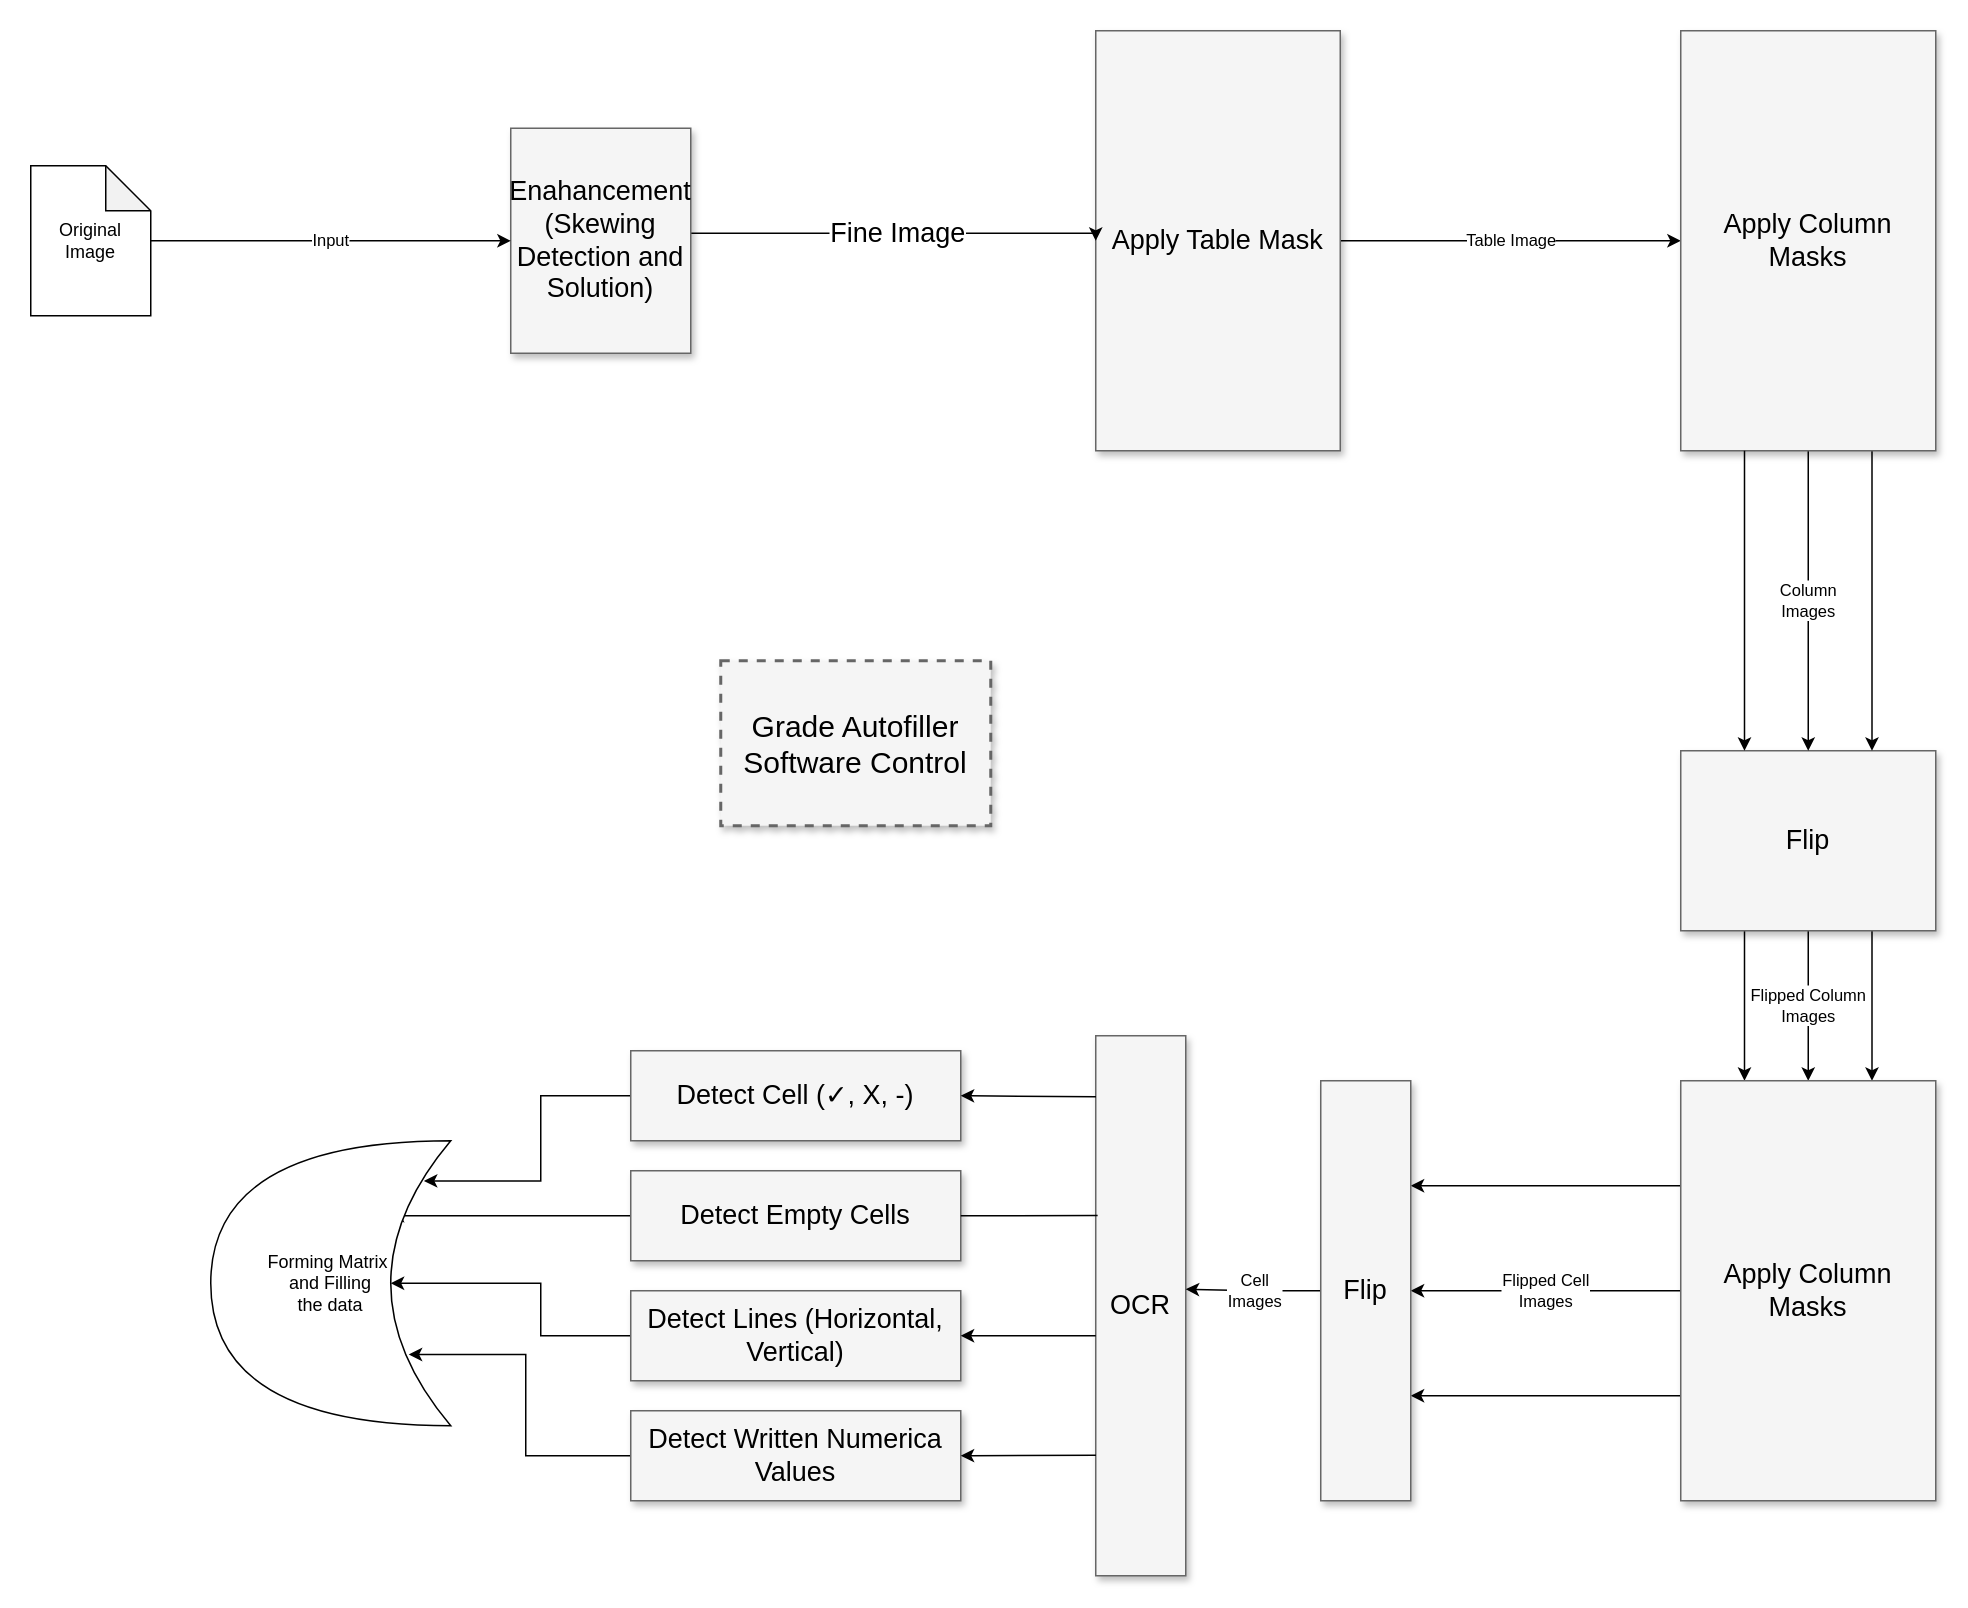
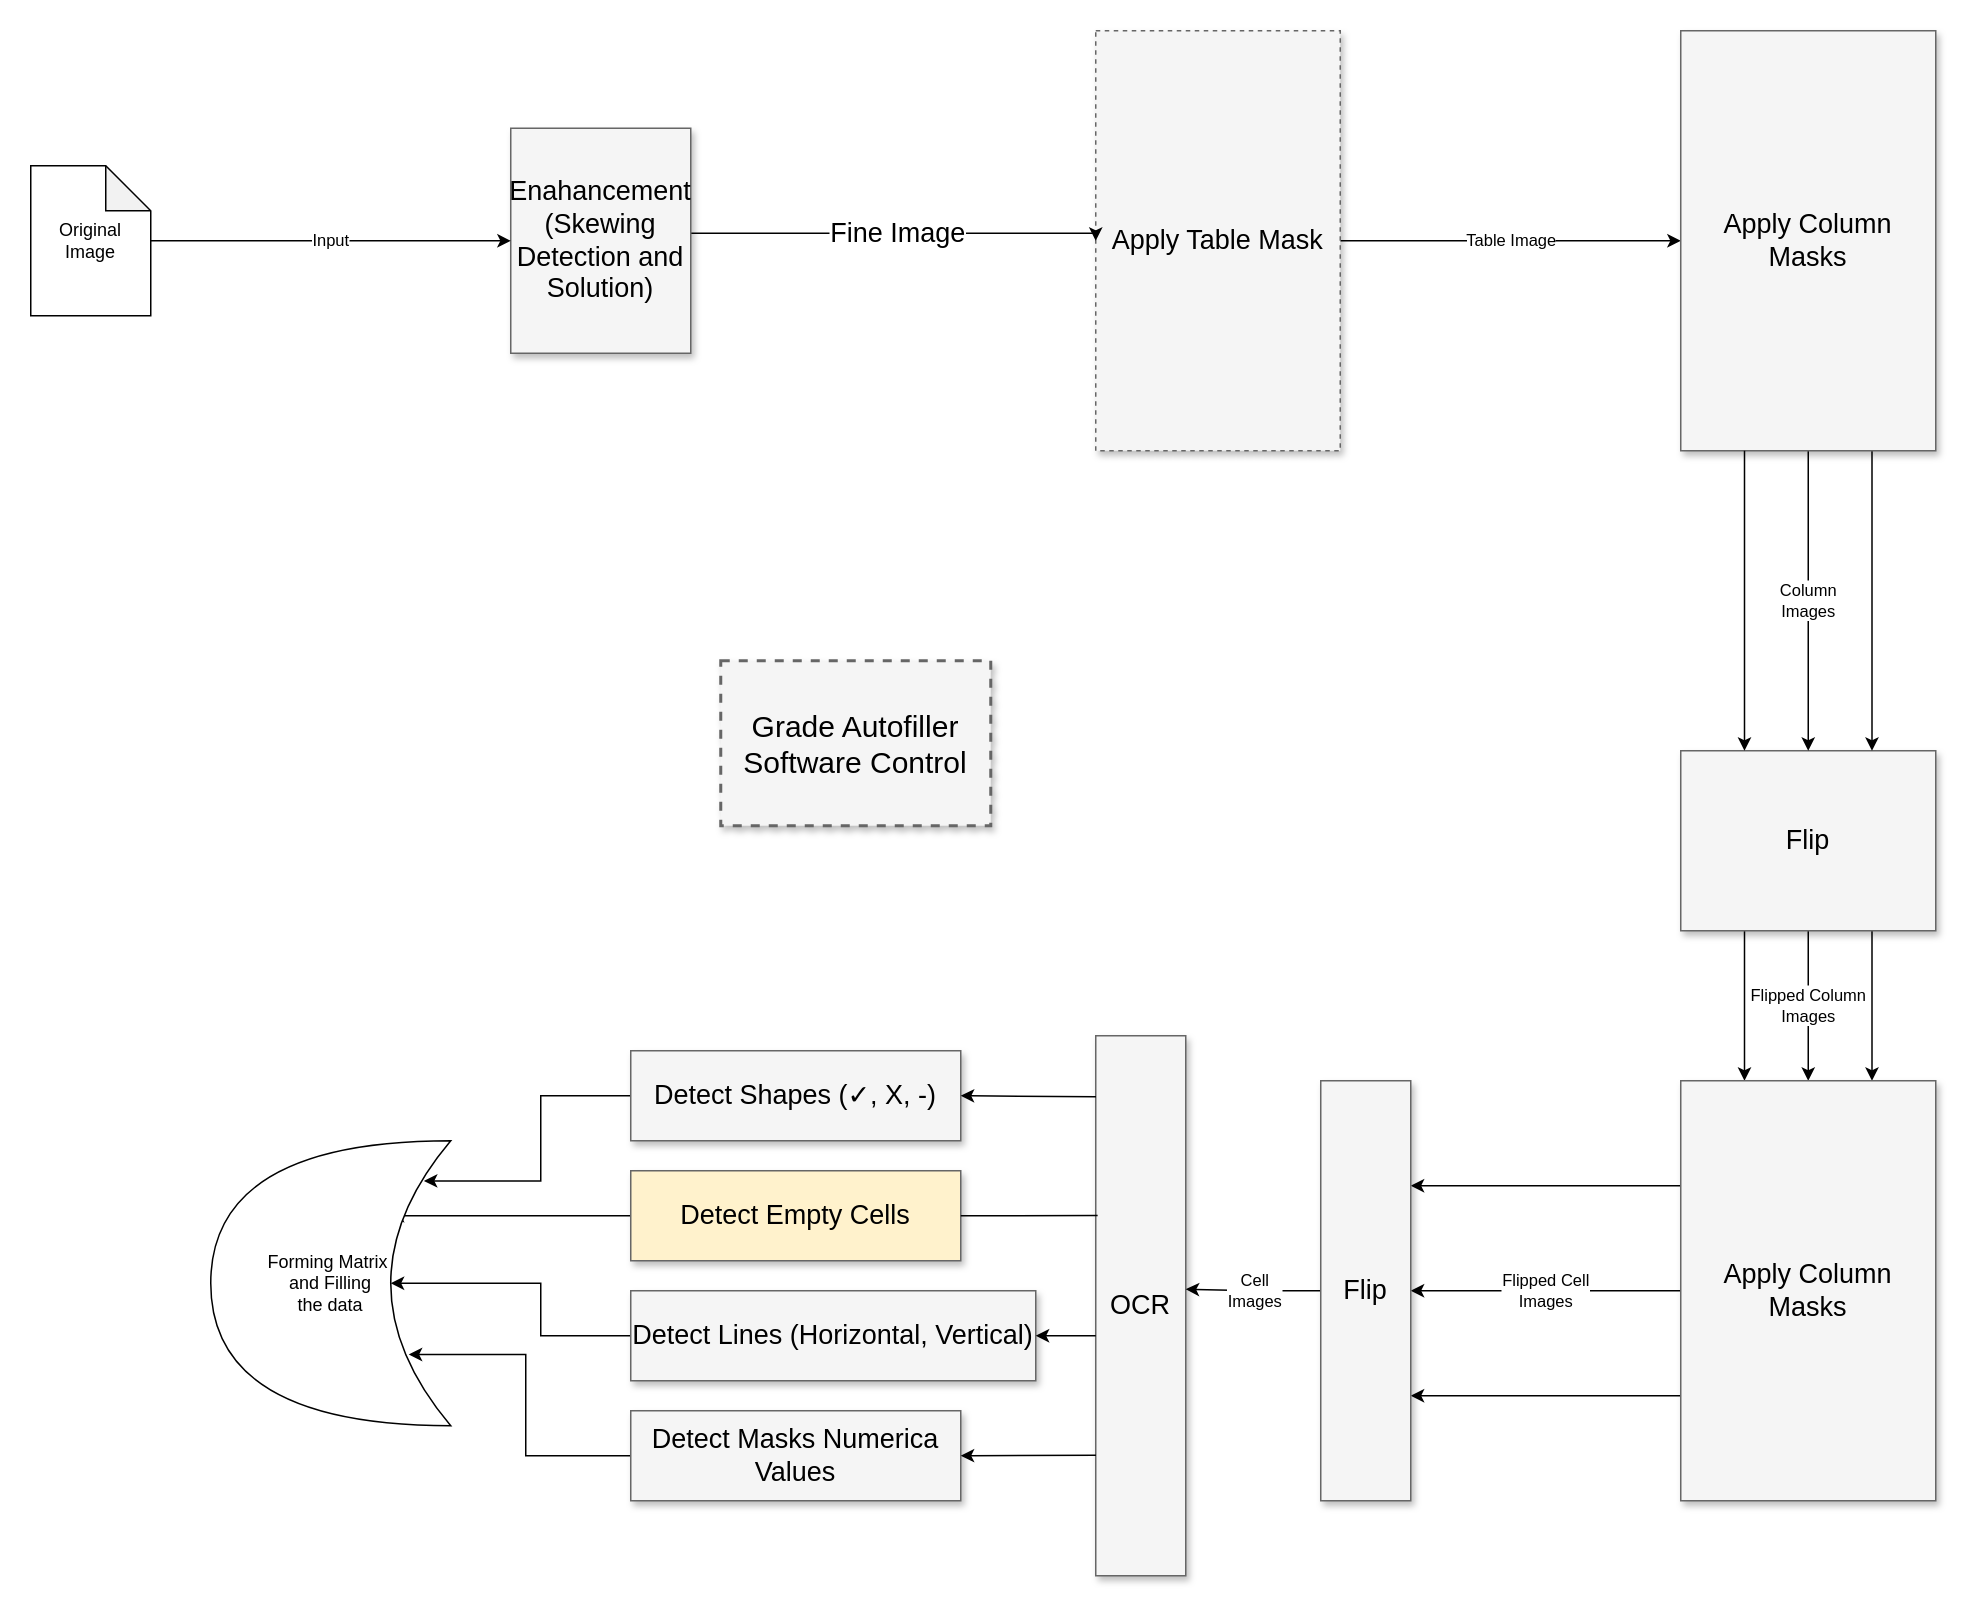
(1218, 241) -> (1218, 241)
(796, 1096) -> (796, 1096)
(796, 1216) -> (796, 1216)
(796, 1336) -> (833, 1336)
(796, 1456) -> (796, 1456)
